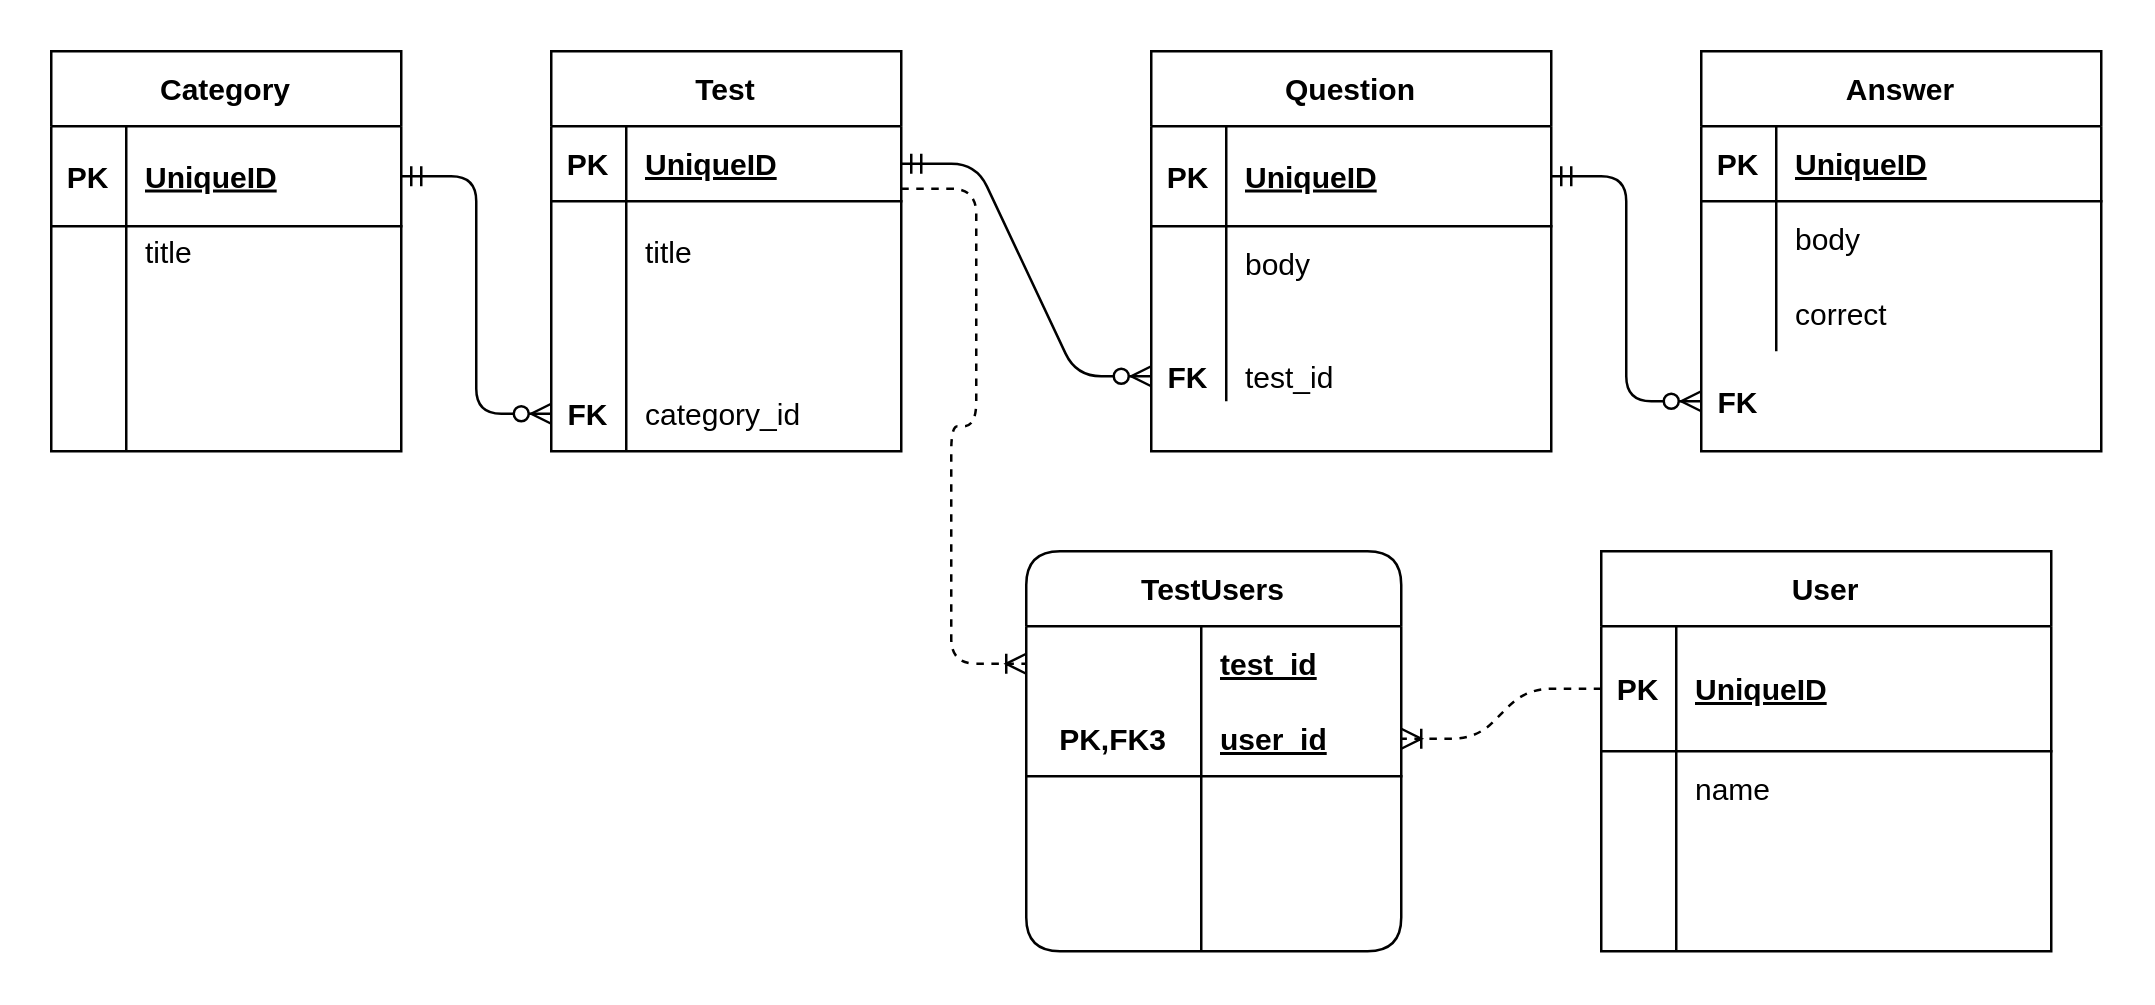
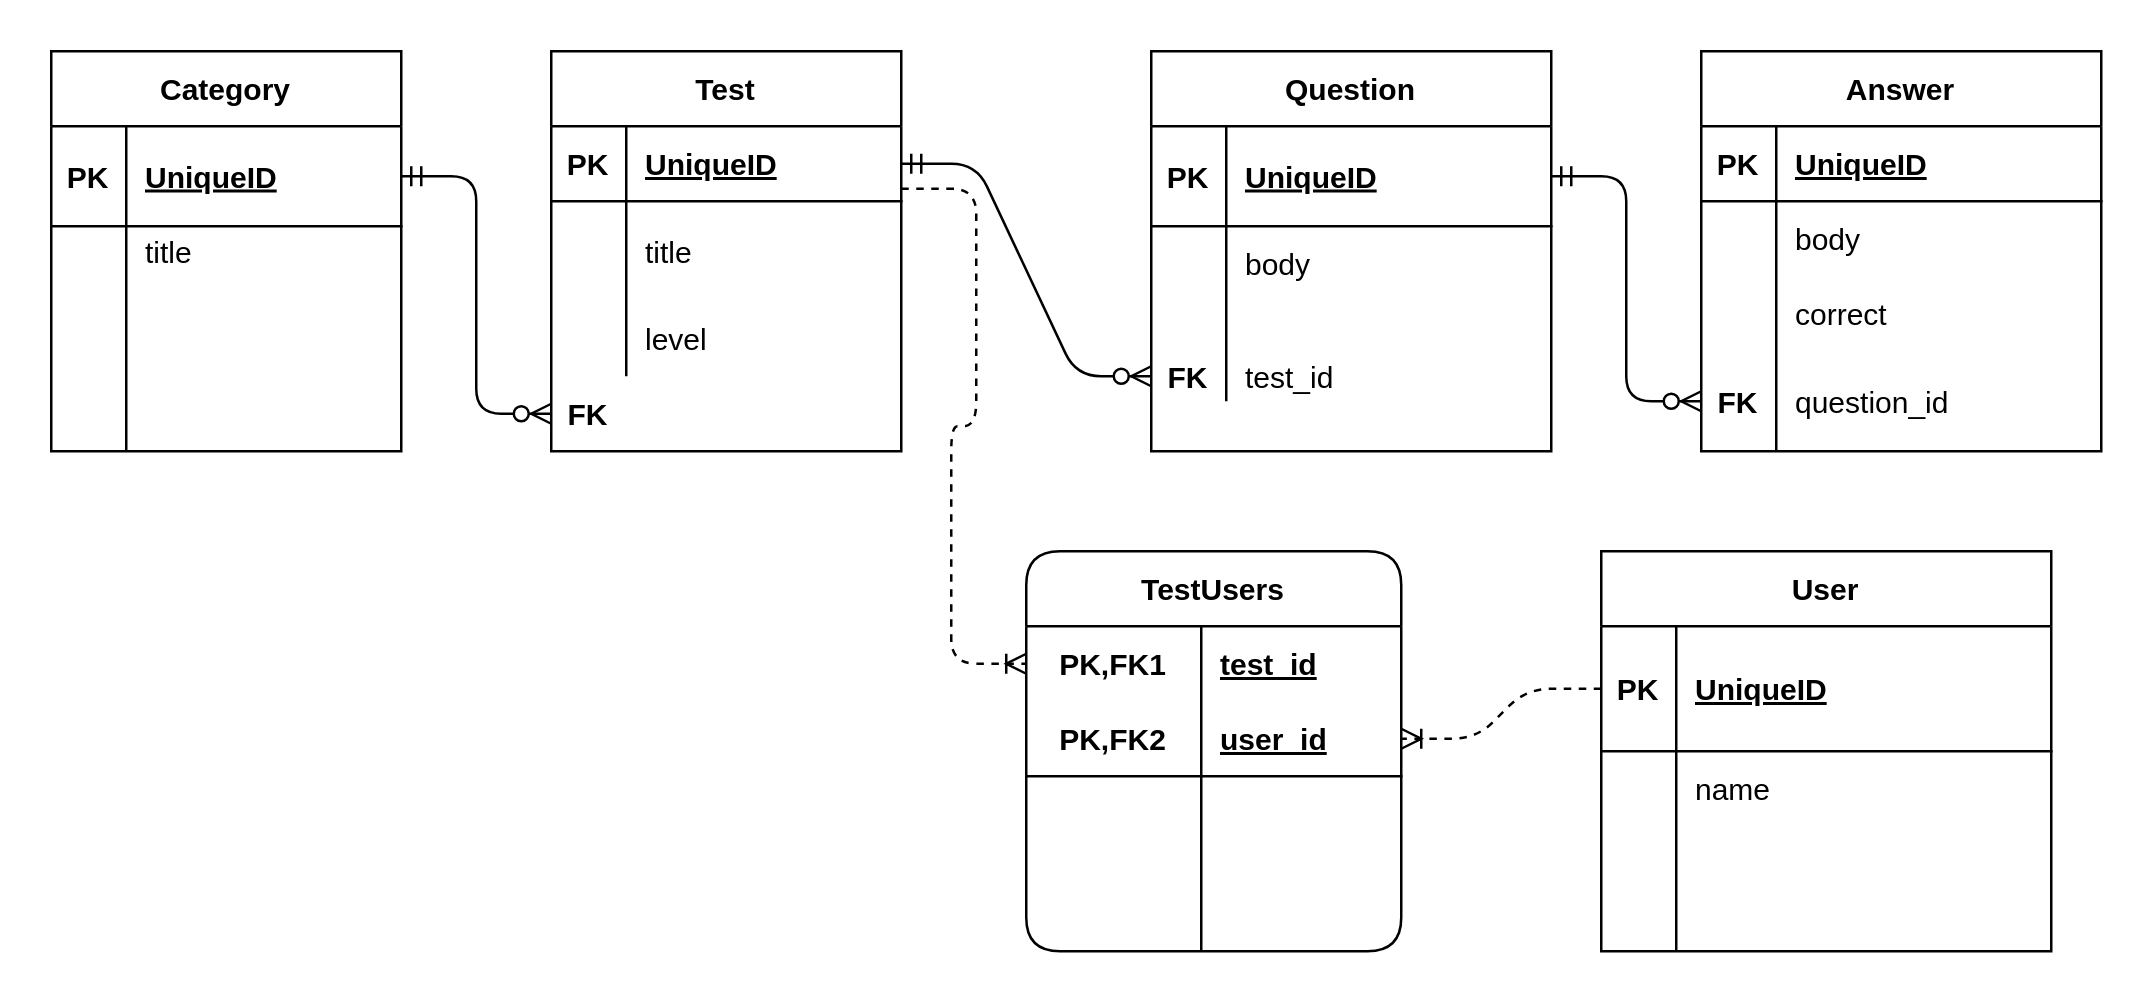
none -> (764, 339)
none -> (1939, 401)
(764, 414) -> none
none -> (1114, 664)
(1113, 740) -> (1113, 740)
